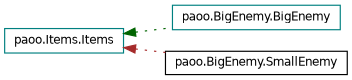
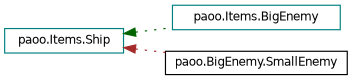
(256, 17) -> (256, 17)
(64, 41) -> (64, 41)
